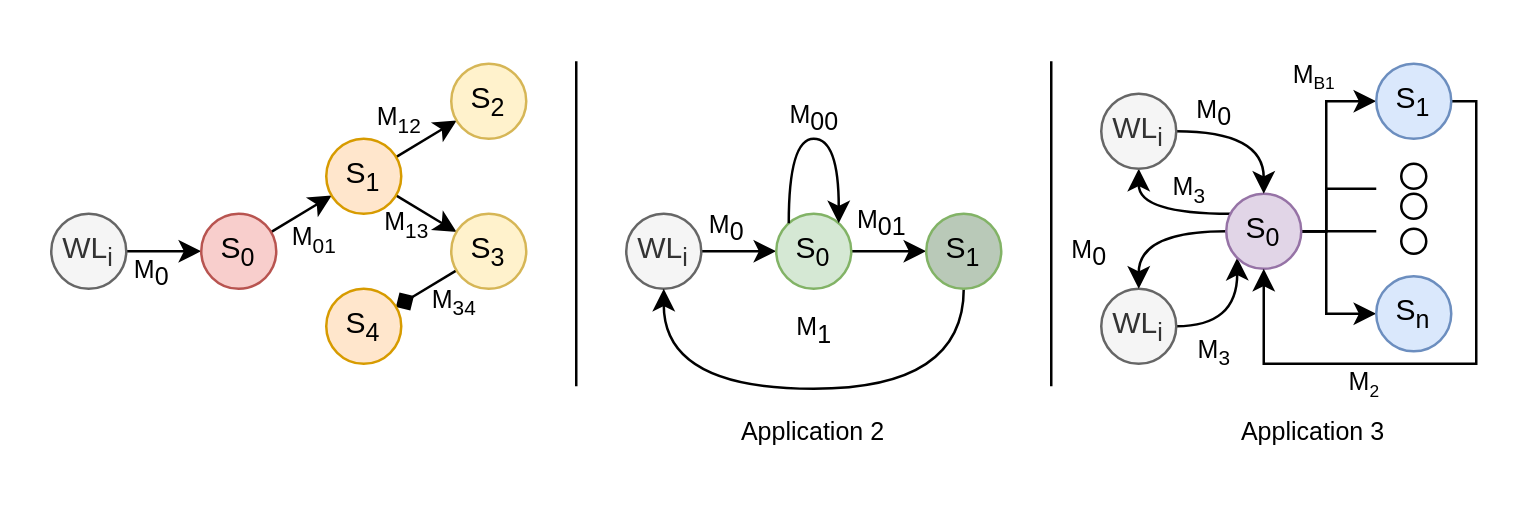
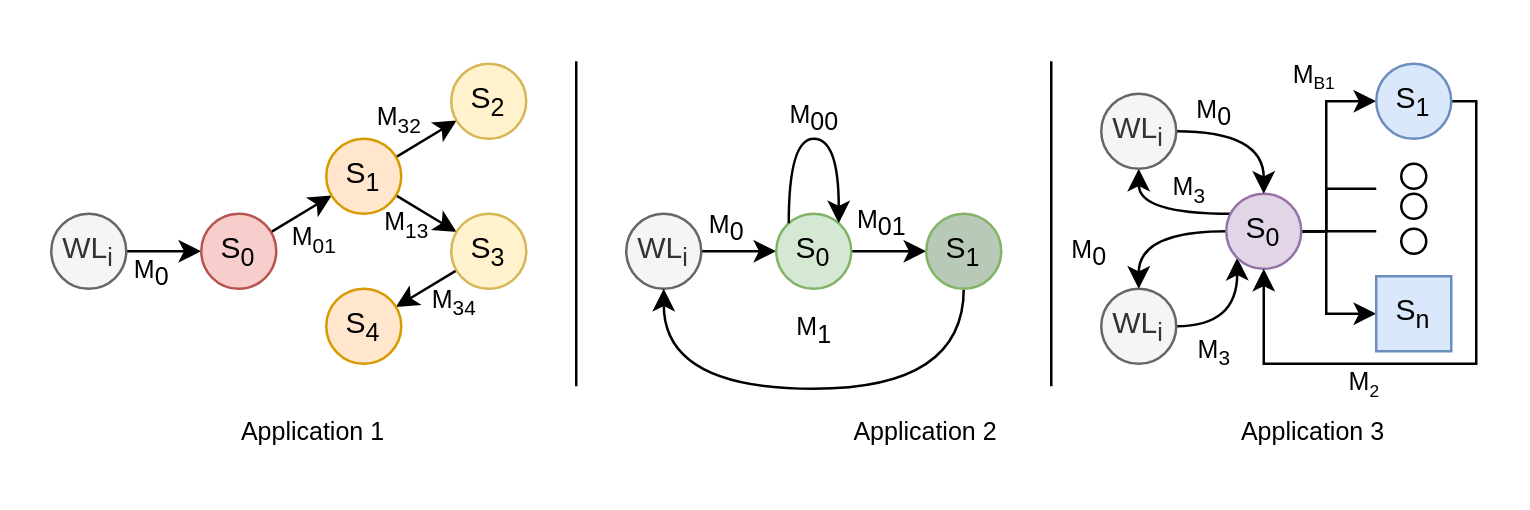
(400, 119) -> (400, 119)
(413, 296) -> (412, 297)
(1414, 314) -> (1414, 314)
none -> (314, 431)
(814, 431) -> (926, 431)
